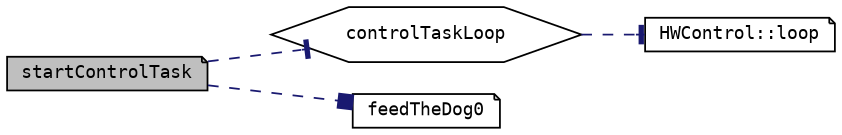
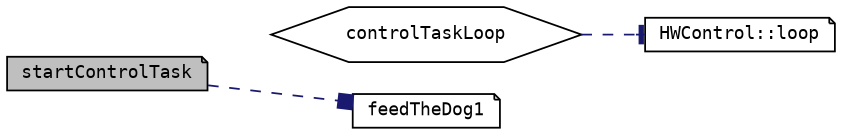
(255, 56) -> none
(426, 111) -> (426, 111)
